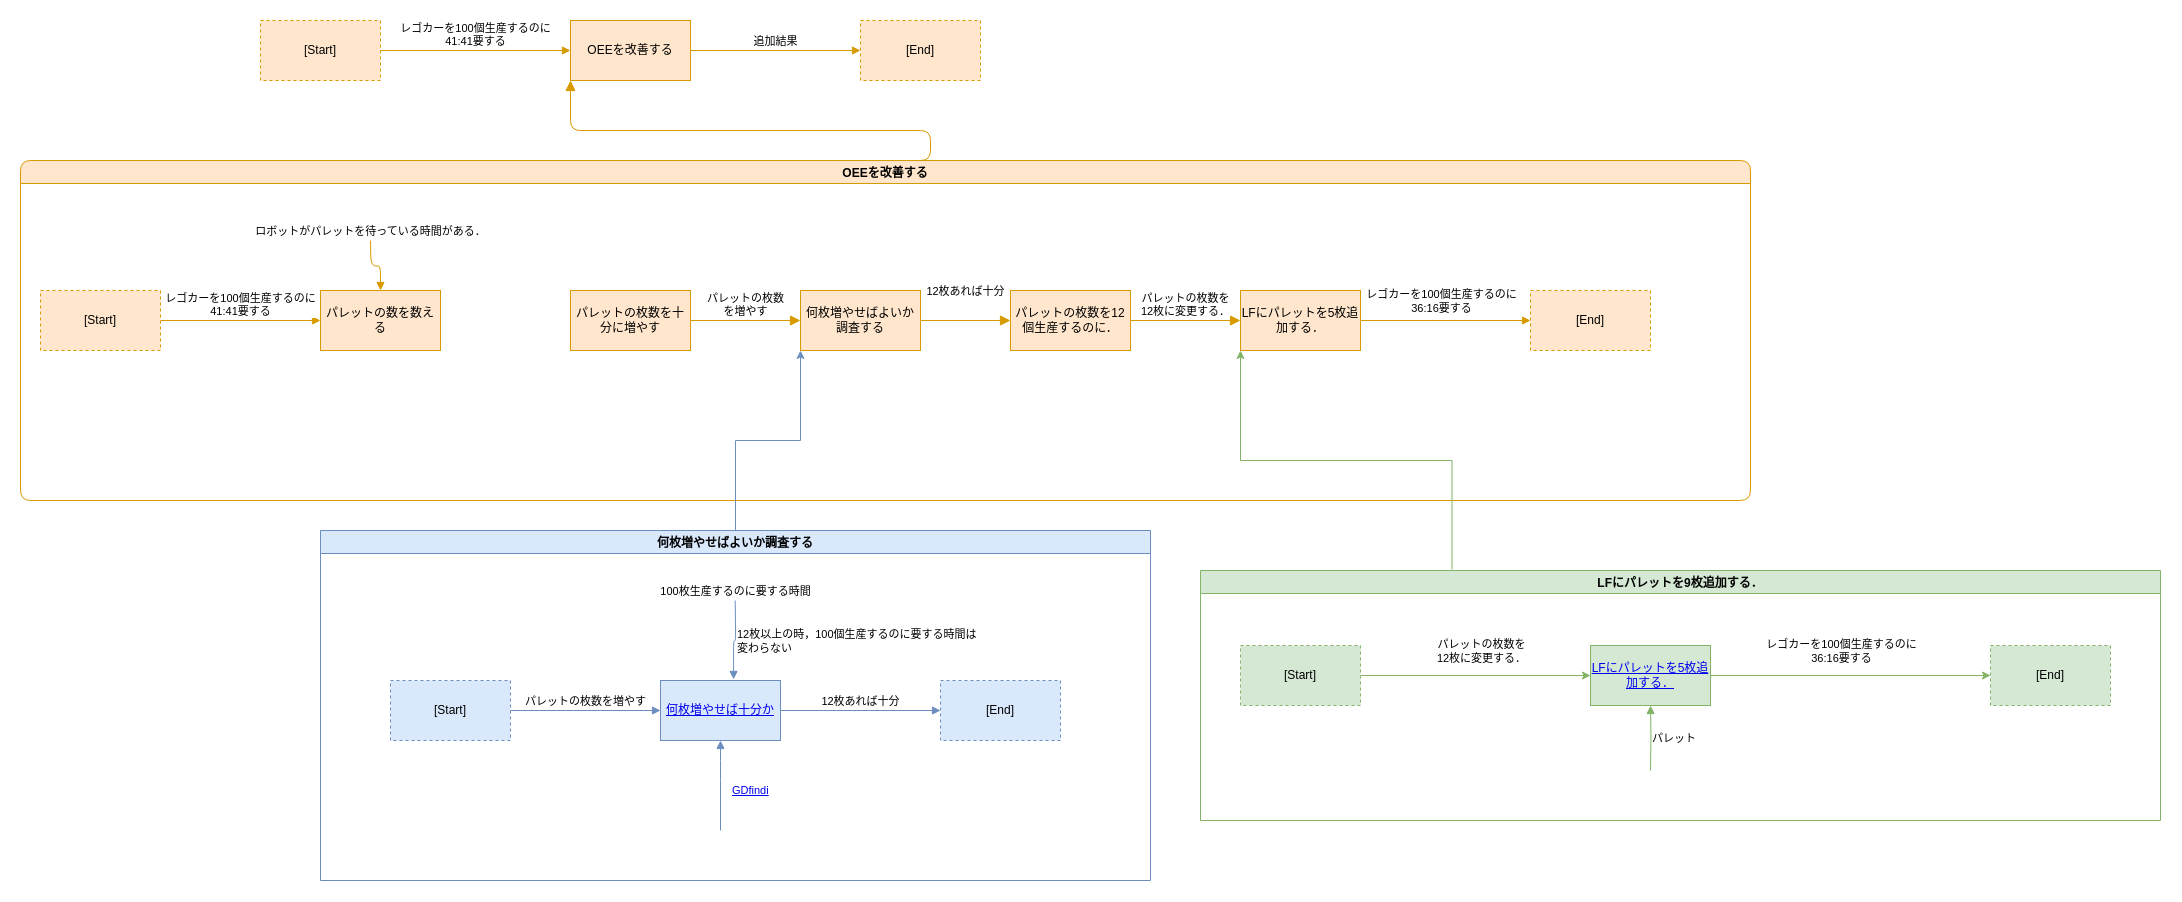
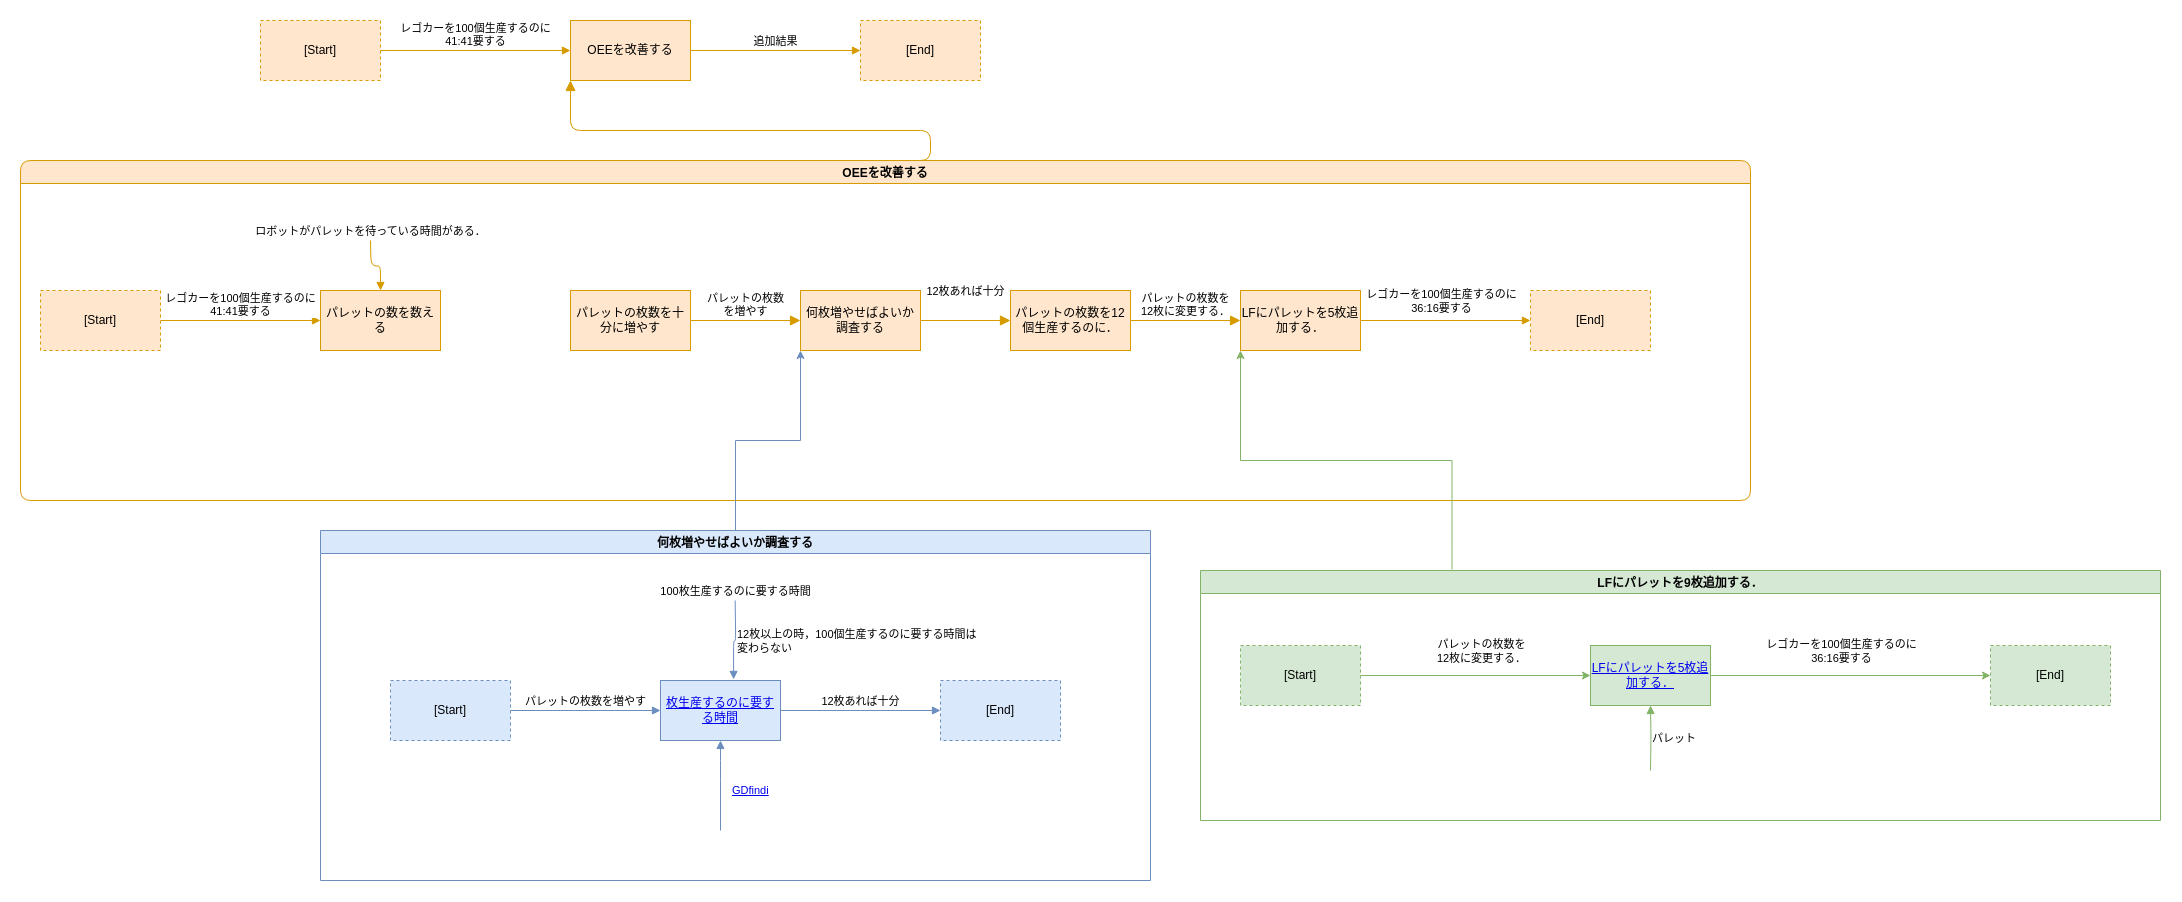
(721, 711) -> (721, 711)
